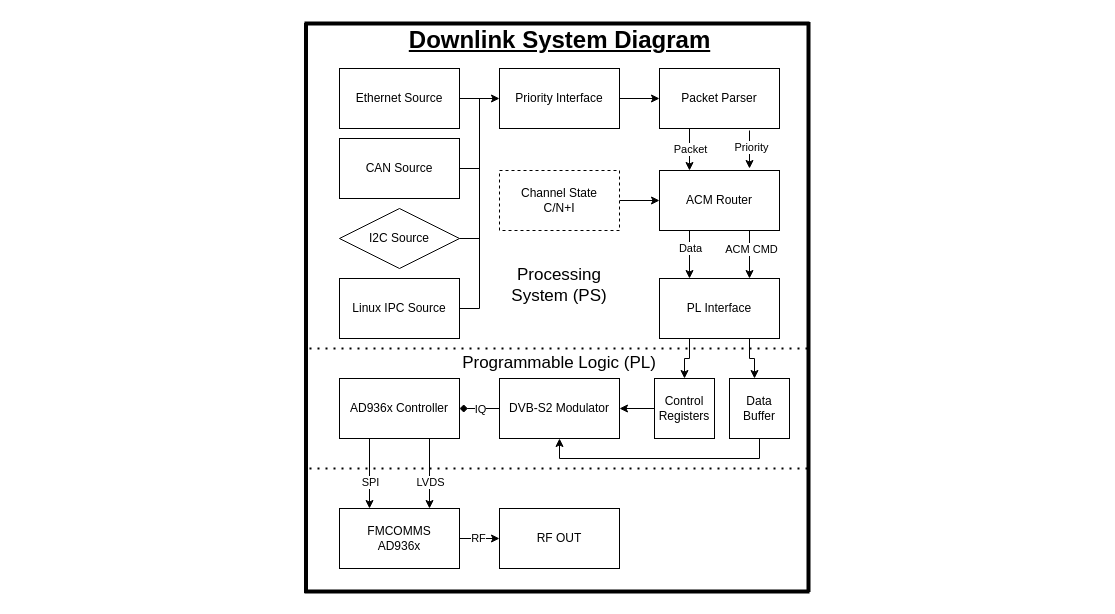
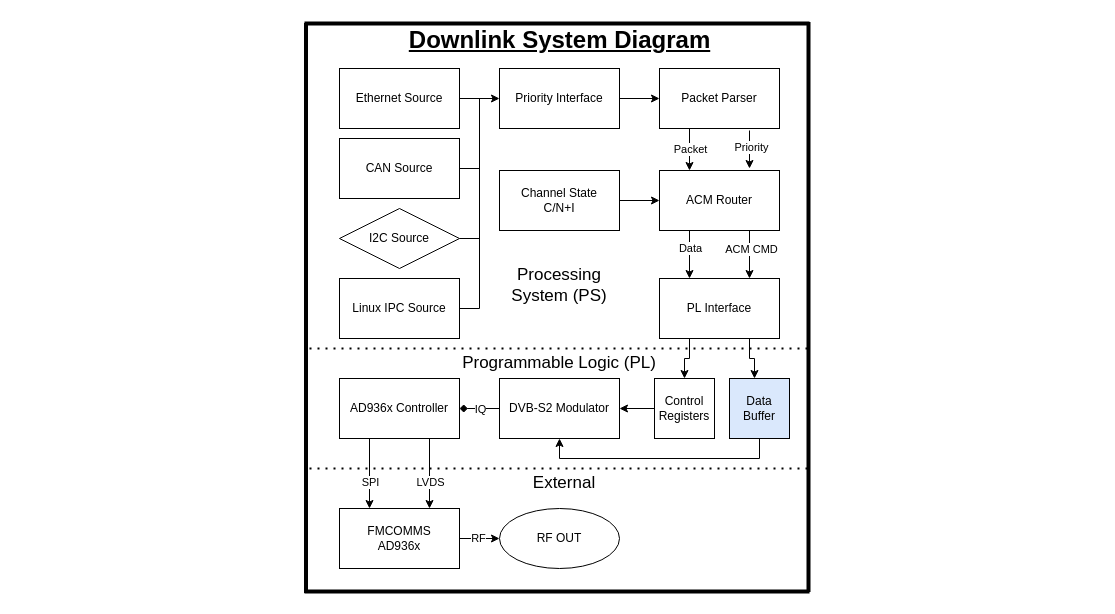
(560, 201) -> (560, 201)
(760, 409) -> (760, 409)
none -> (565, 484)
(560, 539) -> (560, 539)
